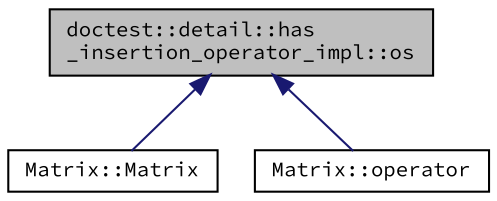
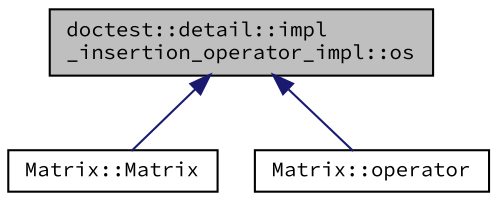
(241, 42) -> (241, 42)
